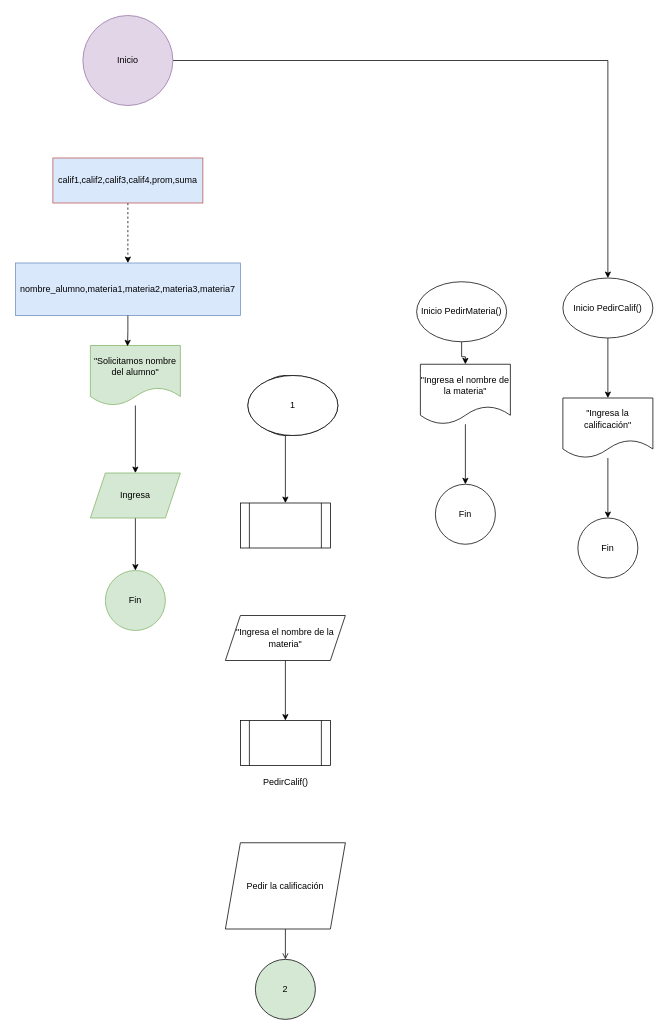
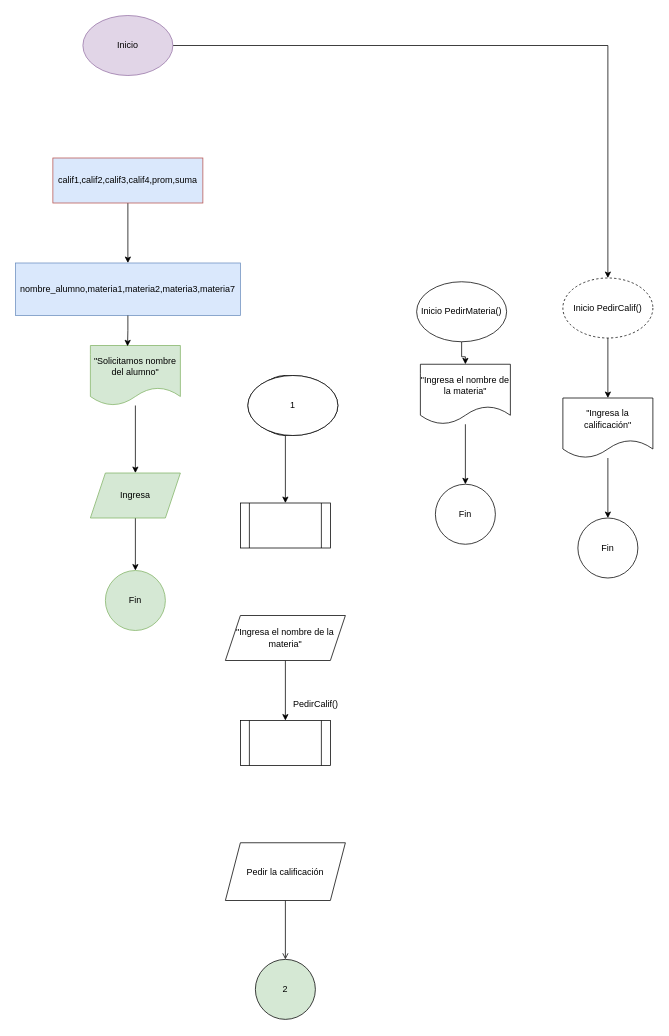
(128, 60) -> (128, 45)
(128, 230) -> (128, 230)
(608, 308) -> (608, 308)
(285, 783) -> (315, 704)
(285, 886) -> (285, 872)
